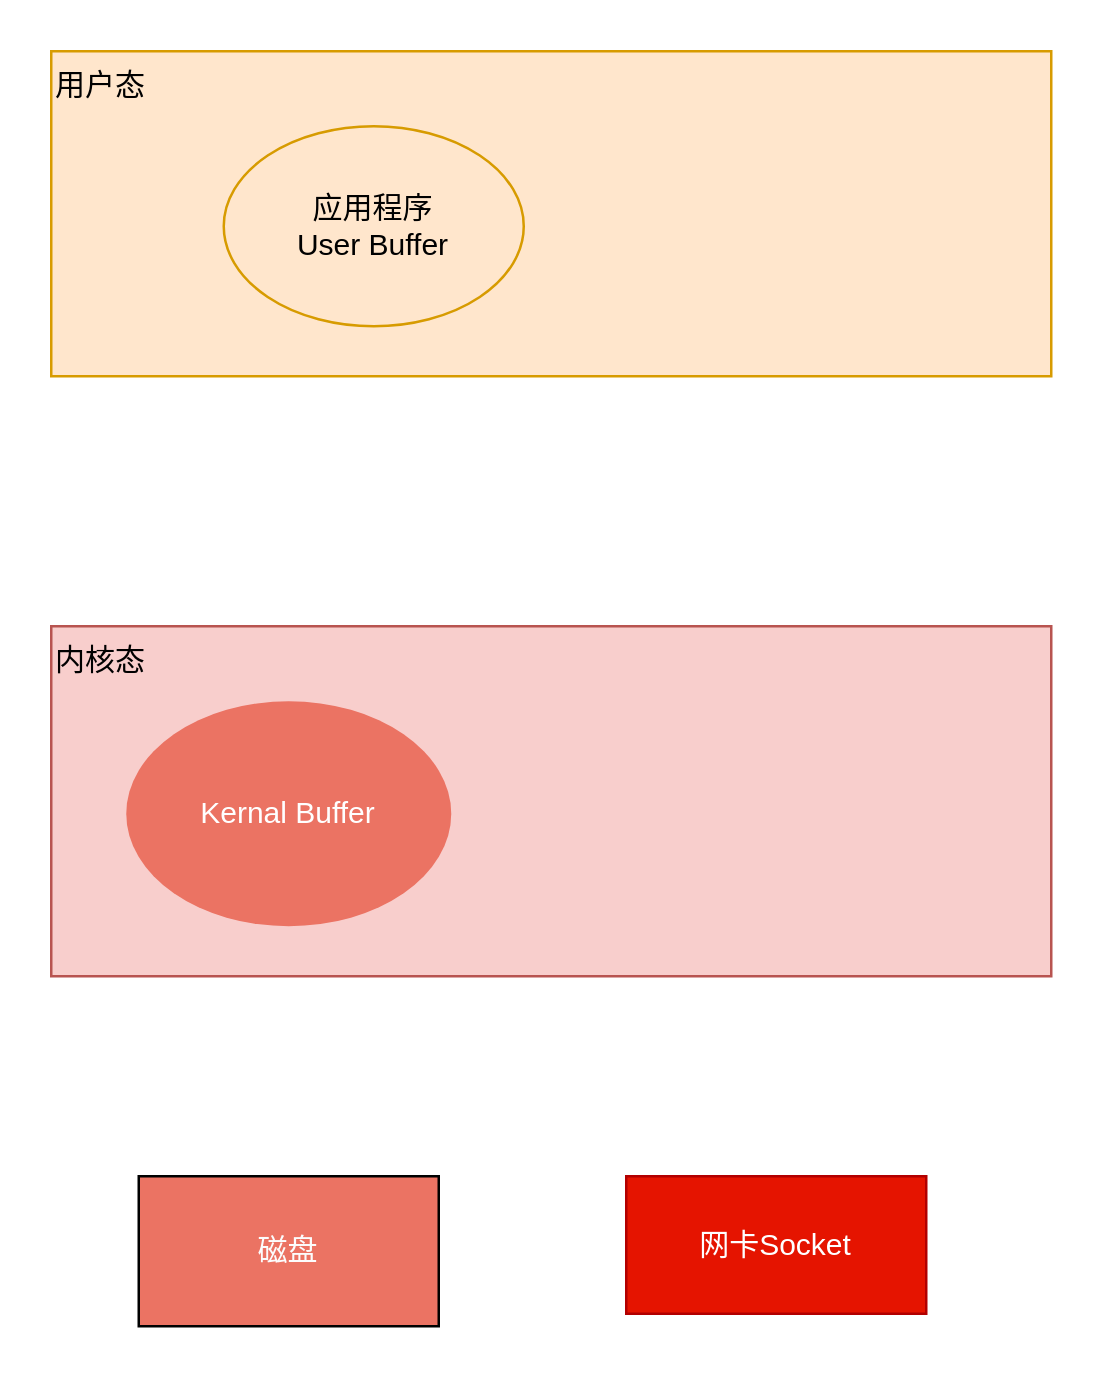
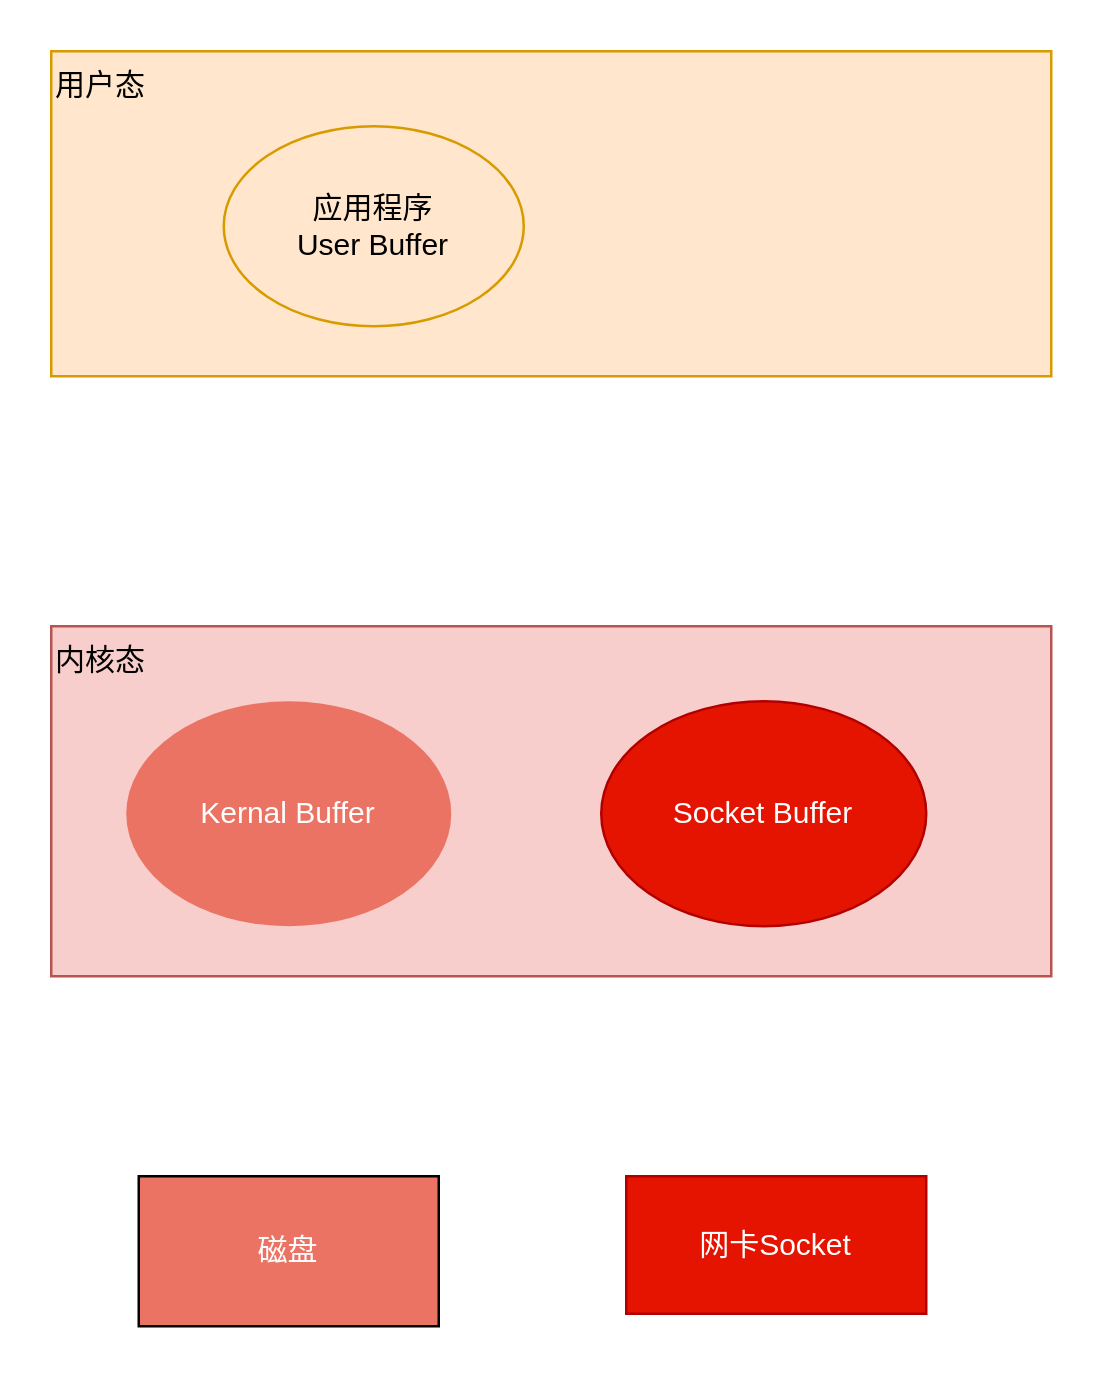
none -> (764, 814)
